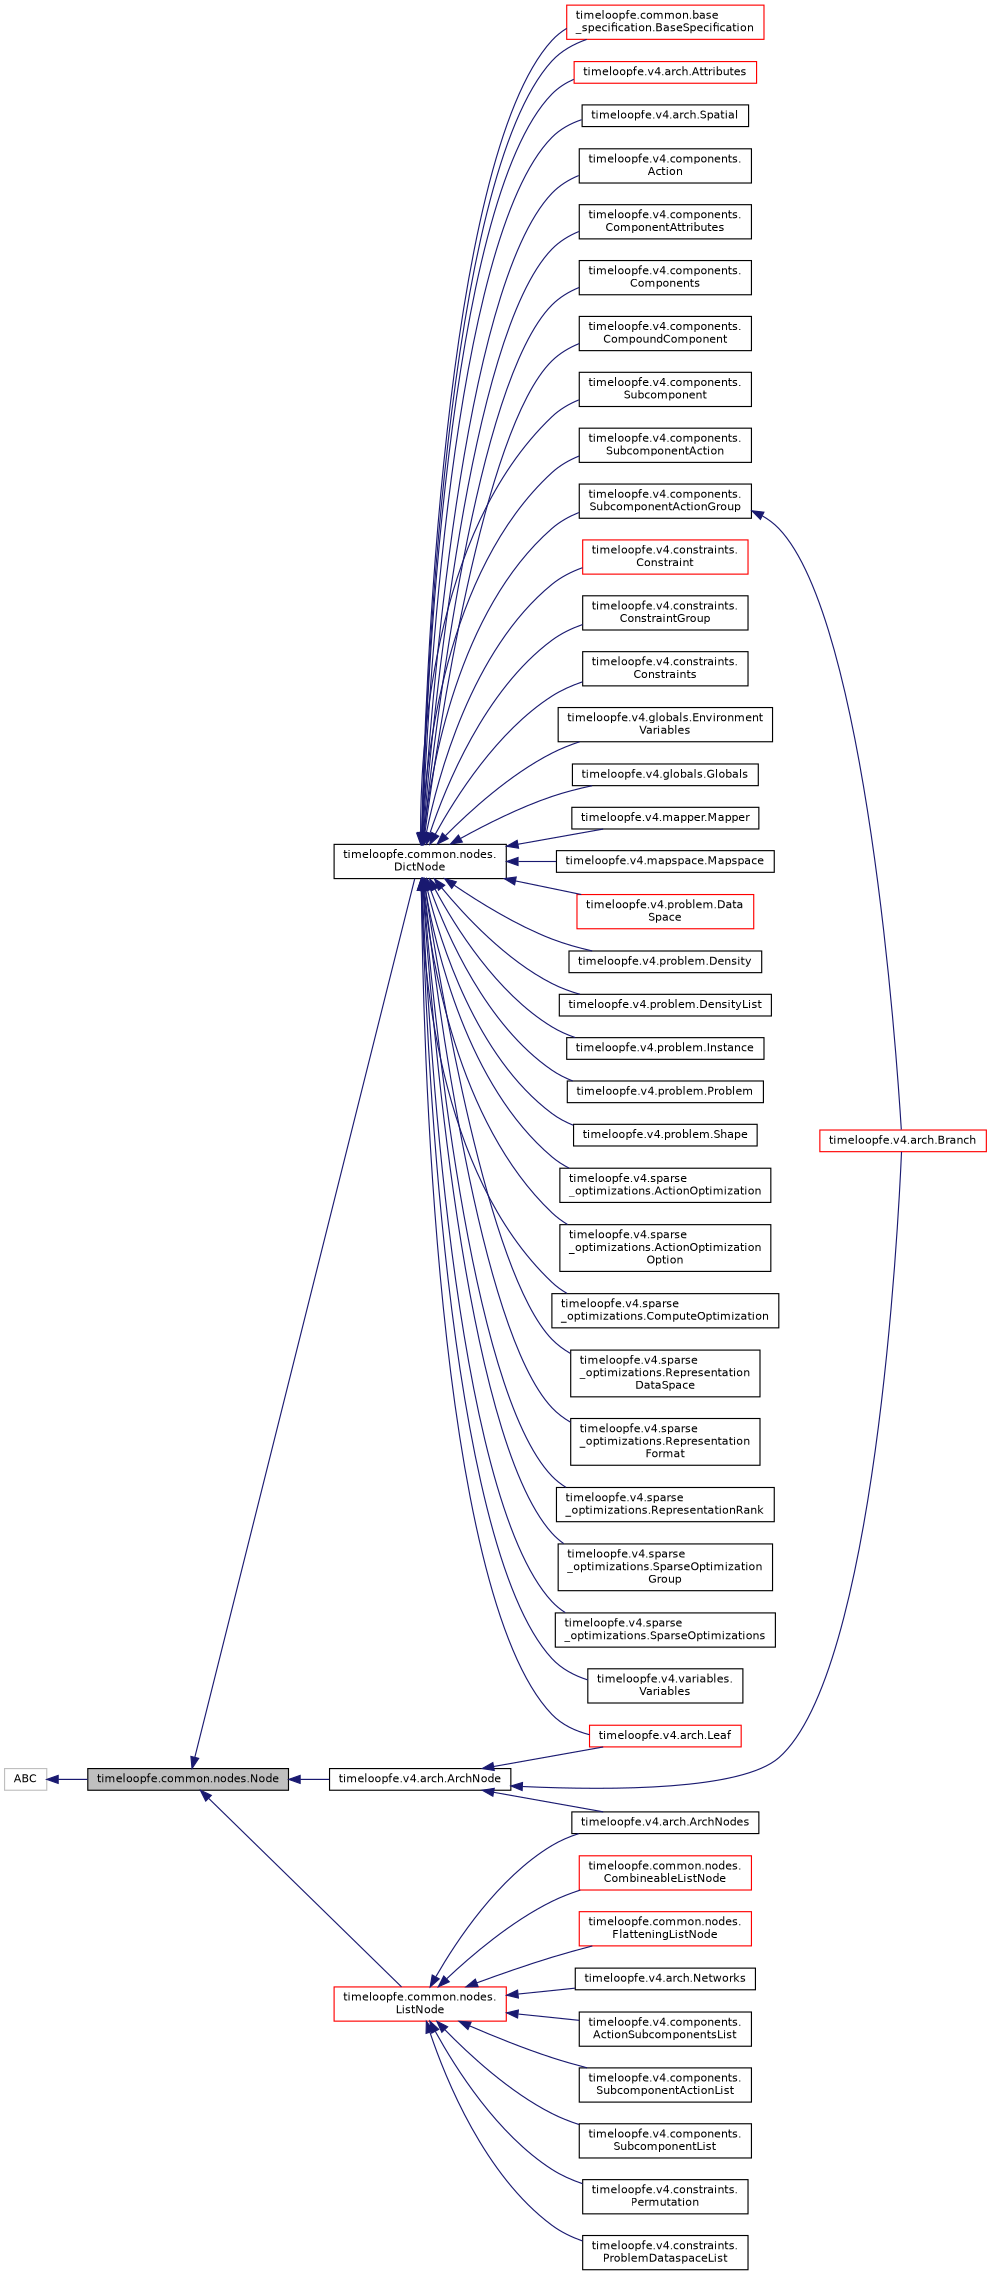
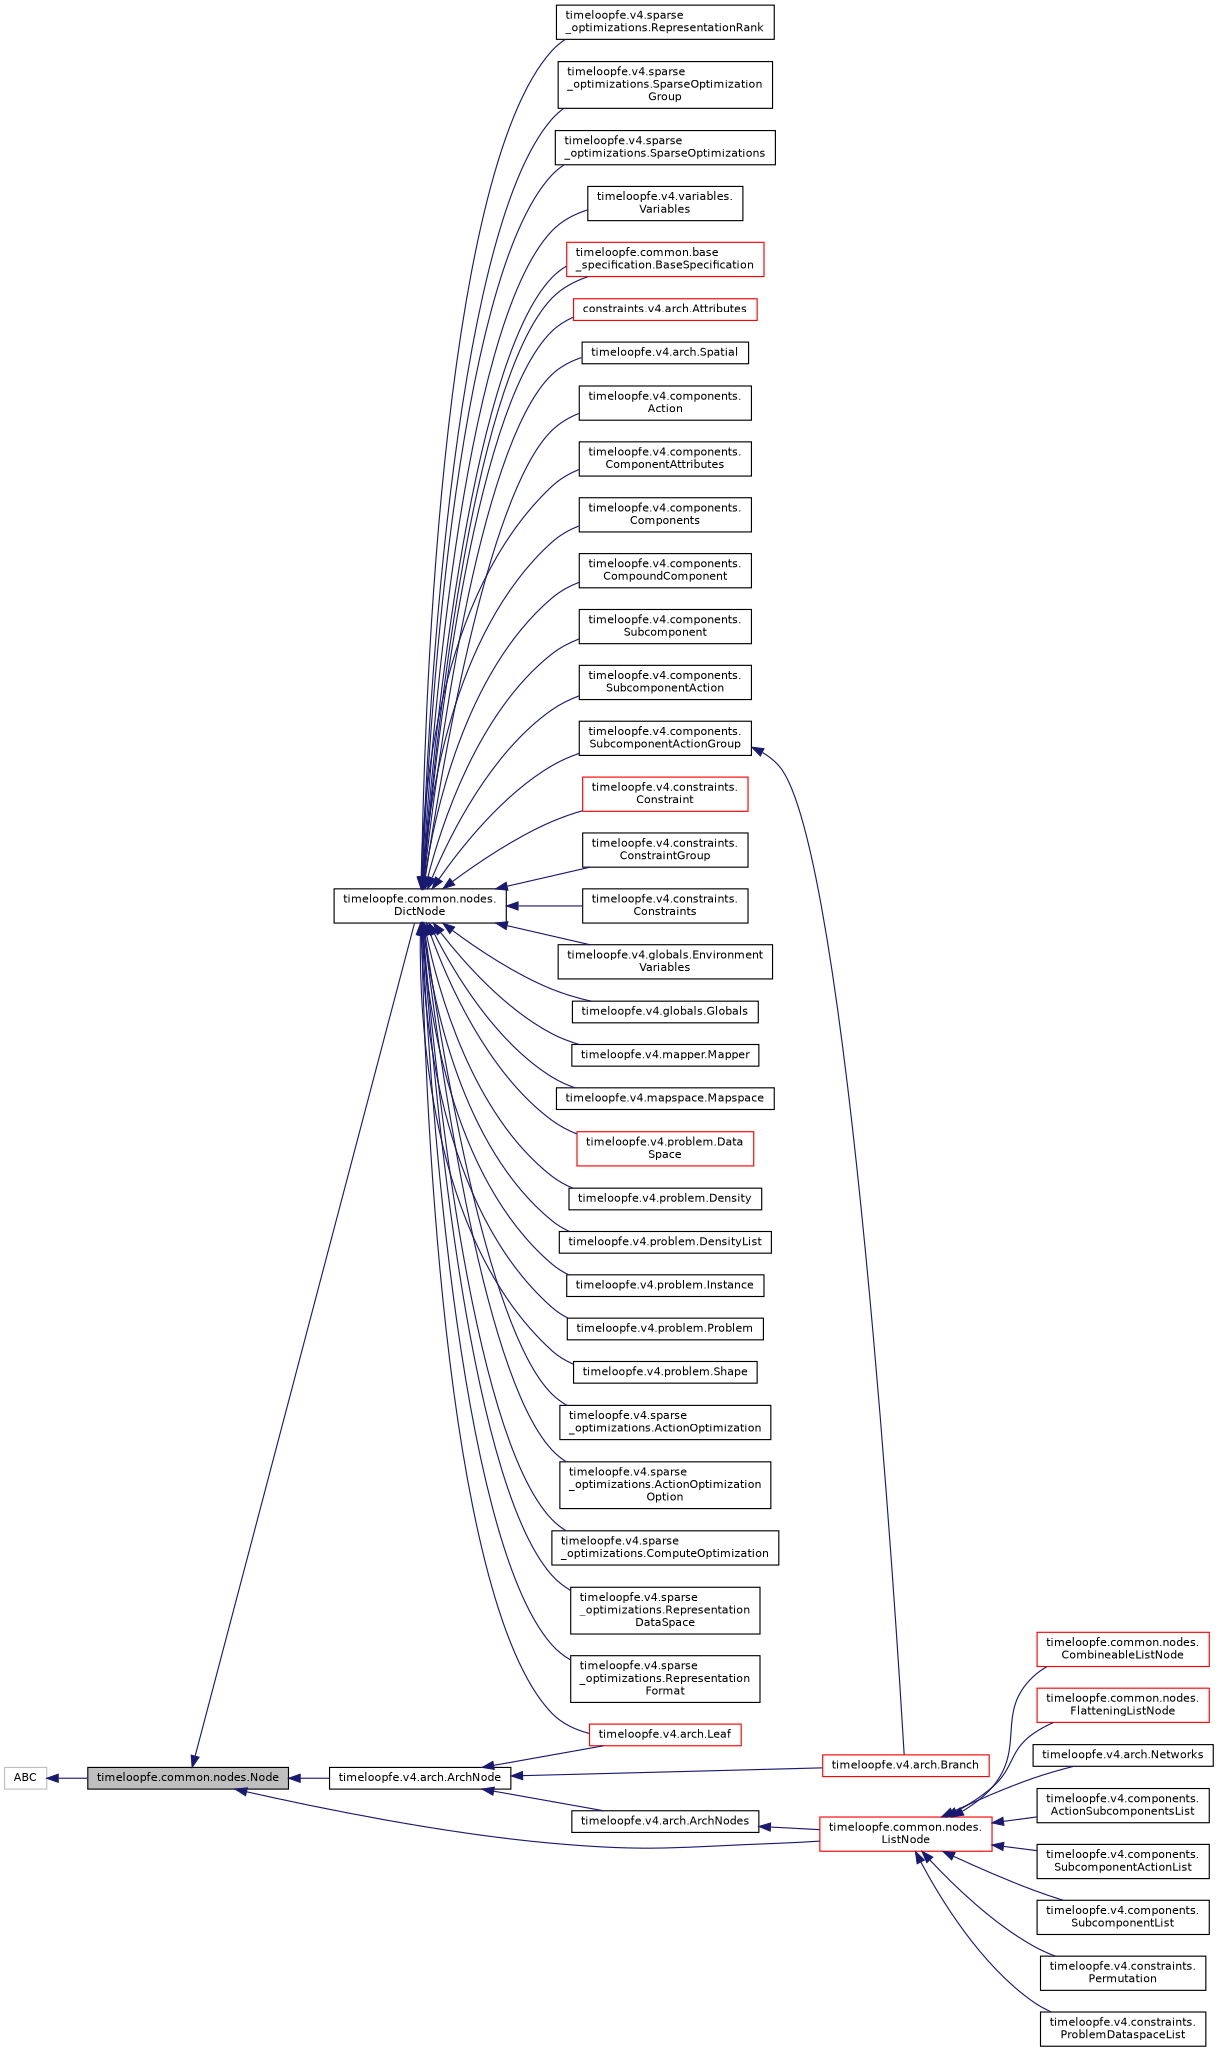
(665, 72) -> (665, 310)
(496, 1893) -> (795, 1828)
